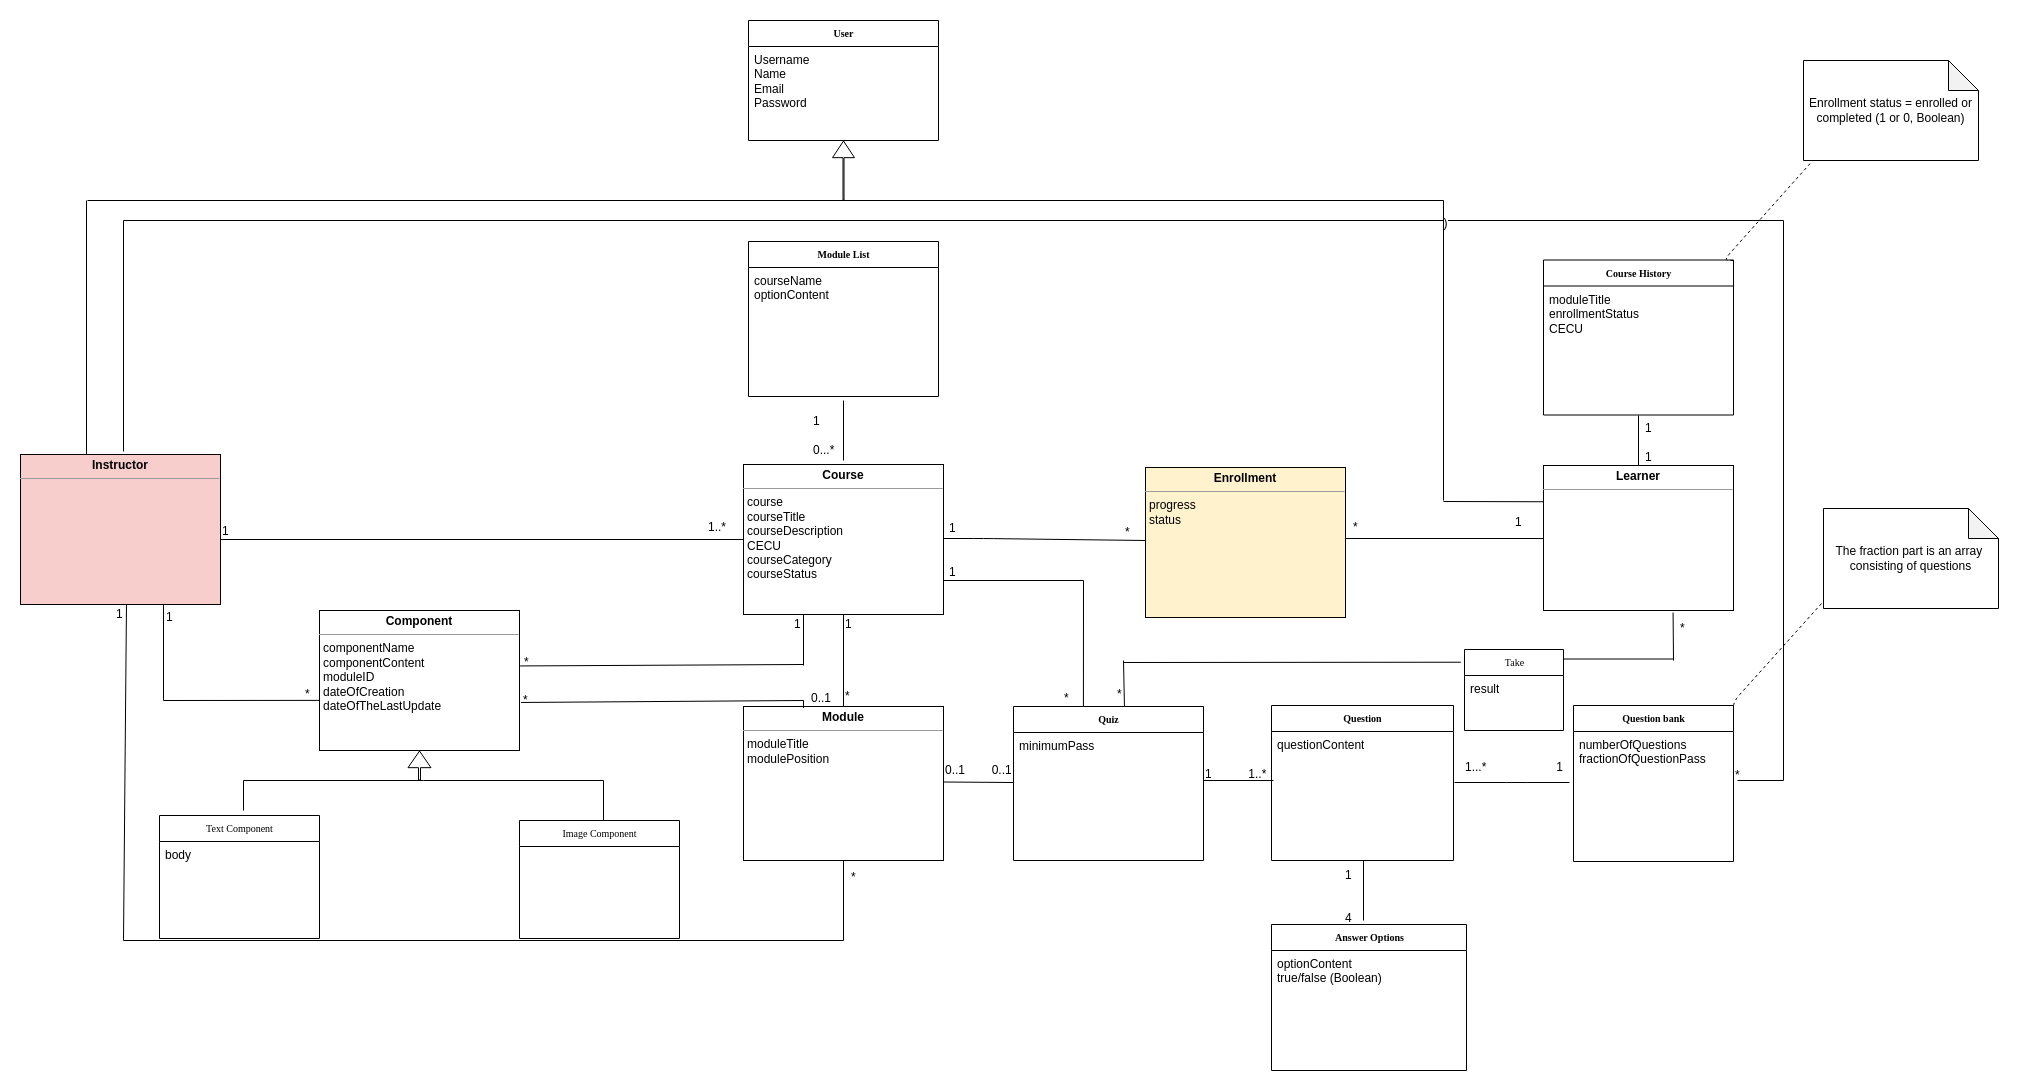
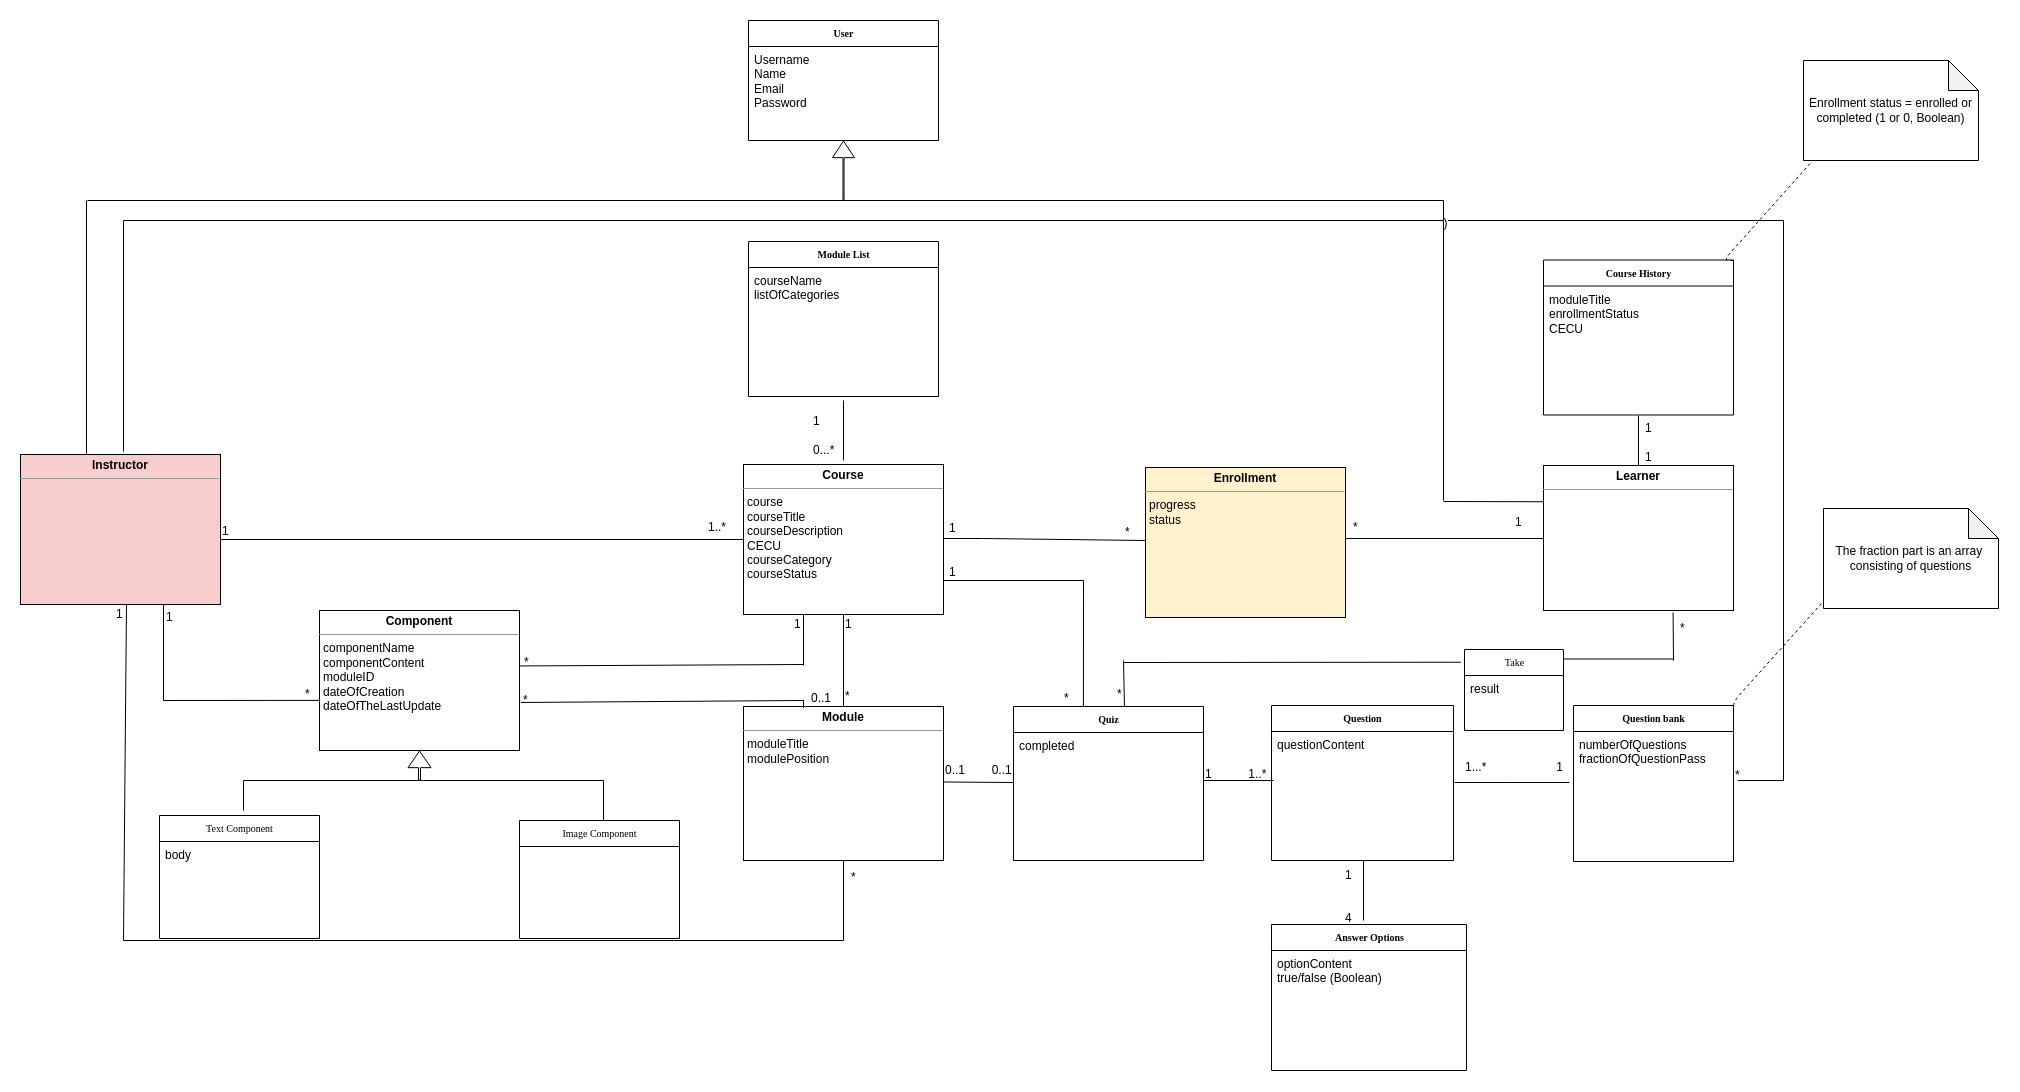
(797, 289) -> (804, 289)
(1053, 747) -> (1048, 747)
